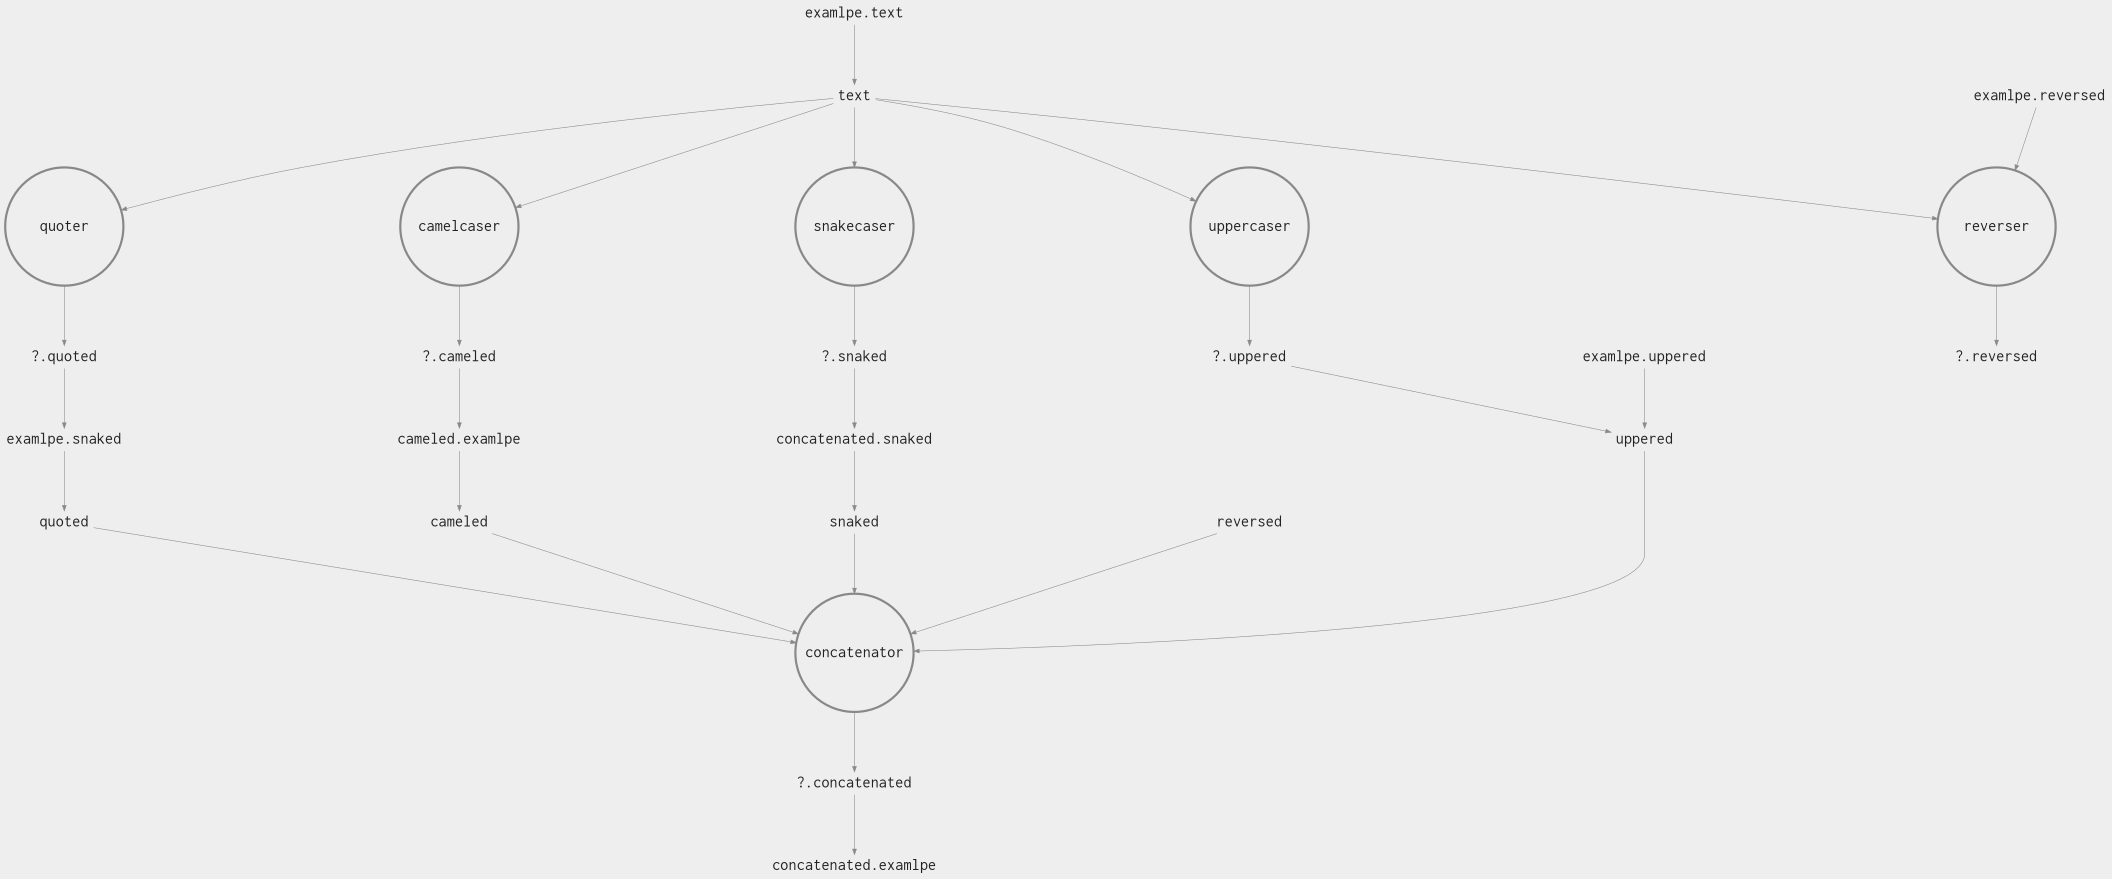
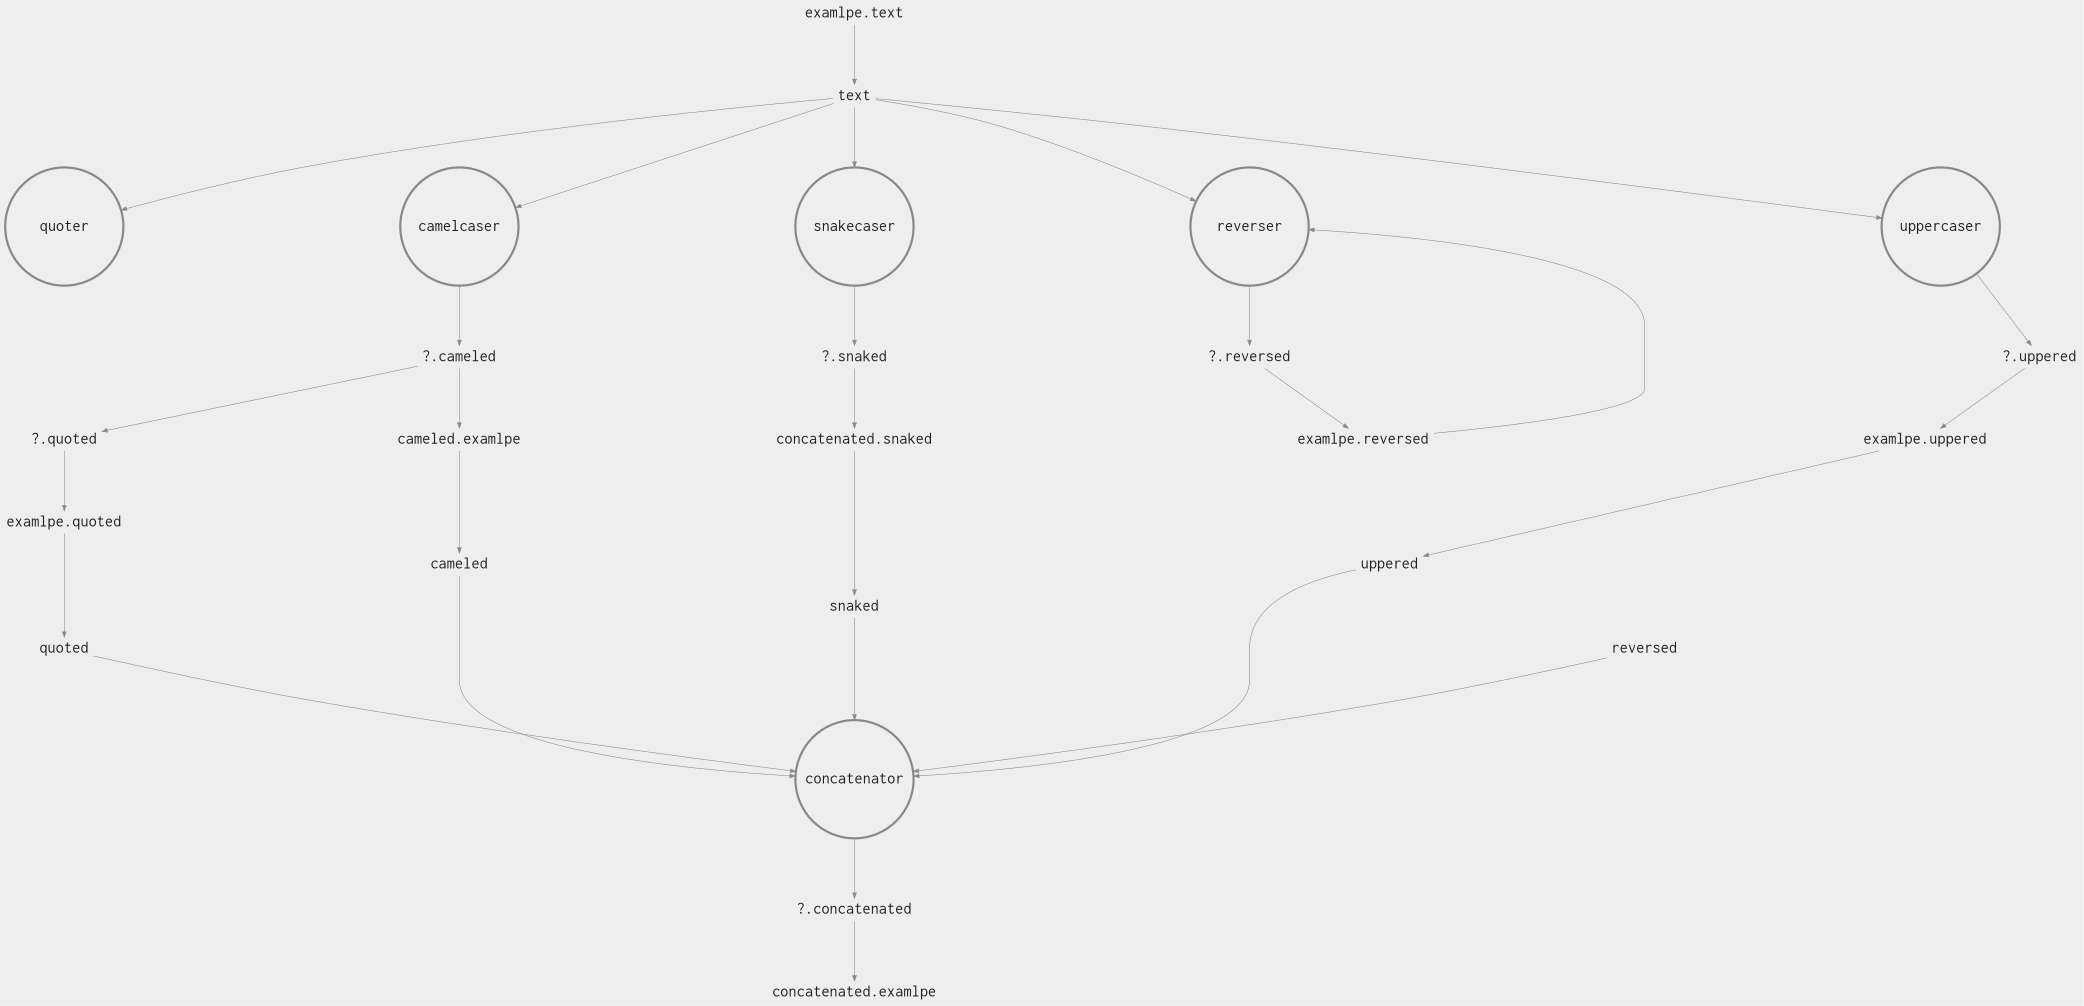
(64, 313) -> (263, 398)
none -> (1304, 397)
(1448, 399) -> (1985, 397)
(64, 440) -> (64, 522)
